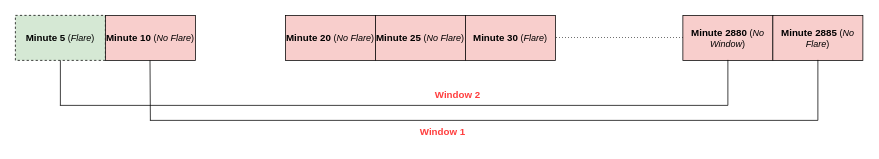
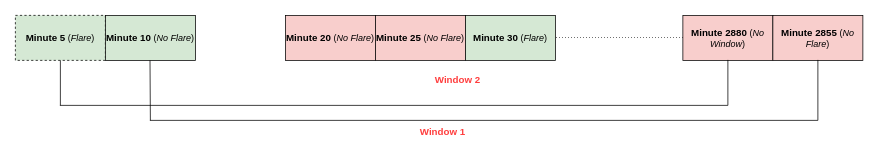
(150, 38) -> (150, 38)
(510, 38) -> (510, 38)
(818, 38) -> (818, 38)
(458, 94) -> (458, 79)
